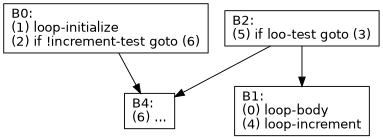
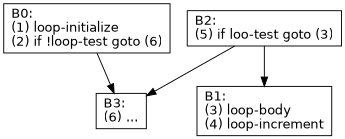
(106, 28) -> (87, 28)
(150, 111) -> (121, 111)
(302, 111) -> (264, 111)
